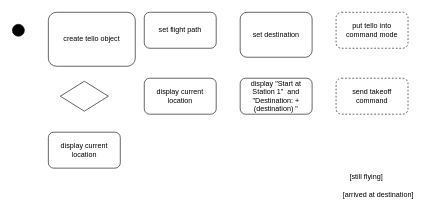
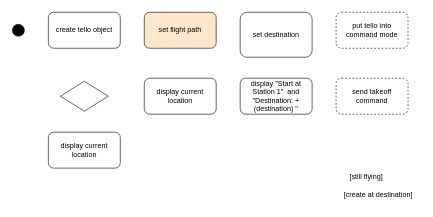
(180, 30) -> (180, 30)
(92, 39) -> (84, 30)
(379, 195) -> (379, 195)
